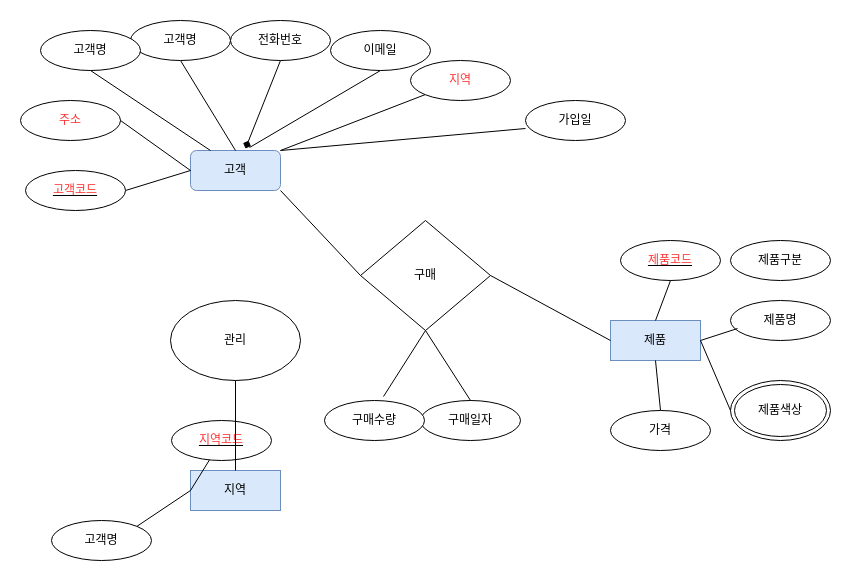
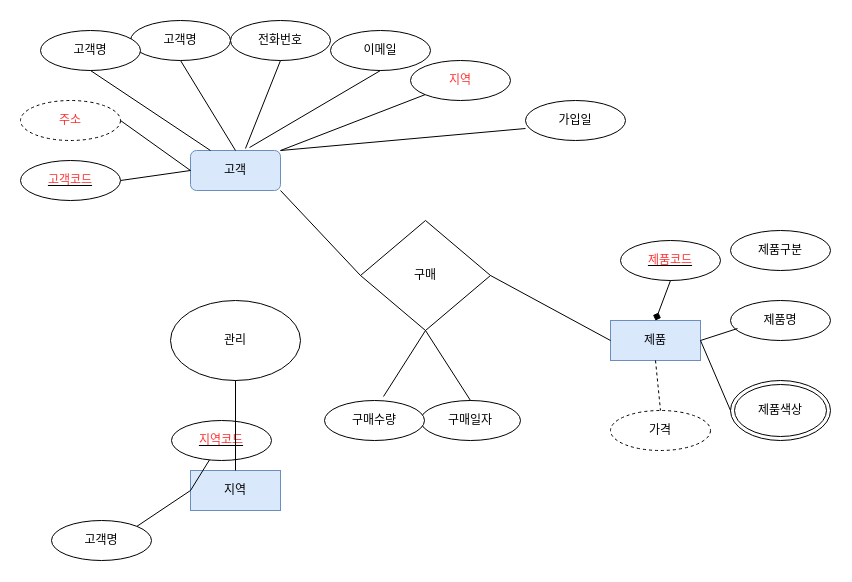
(71, 121) -> (71, 121)
(249, 139) -> (247, 144)
(76, 191) -> (71, 181)
(781, 261) -> (781, 251)
(657, 316) -> (659, 312)
(658, 386) -> (658, 386)
(661, 431) -> (661, 431)
